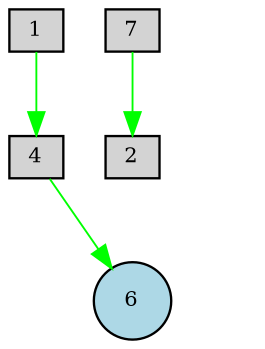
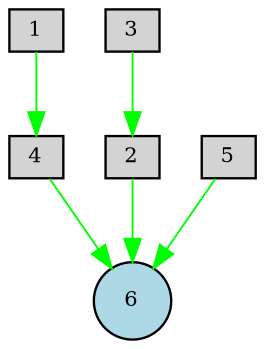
(133, 30) -> (133, 30)
none -> (229, 157)
none -> (133, 209)
